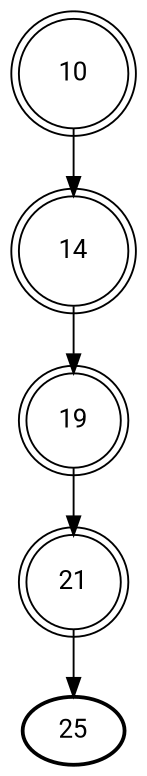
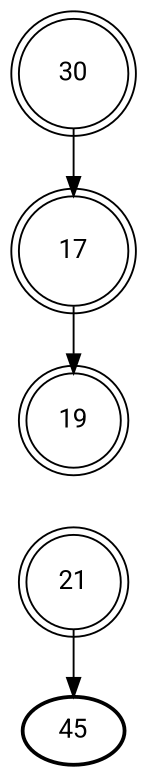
(74, 74) -> (74, 74)
(74, 251) -> (74, 251)
(74, 492) -> none
(74, 731) -> (74, 731)
